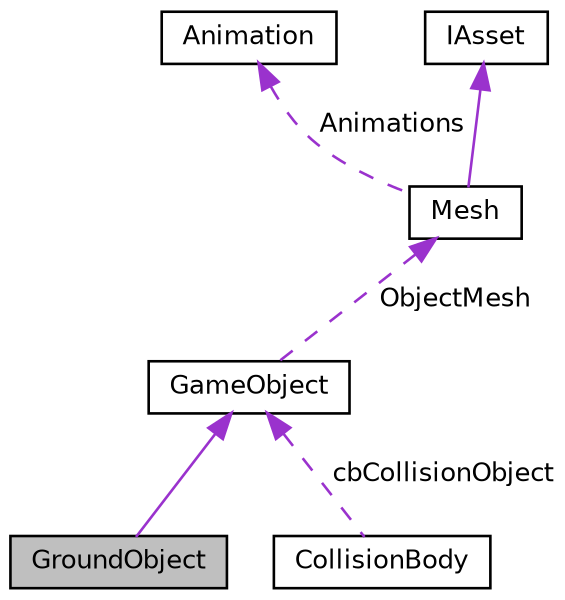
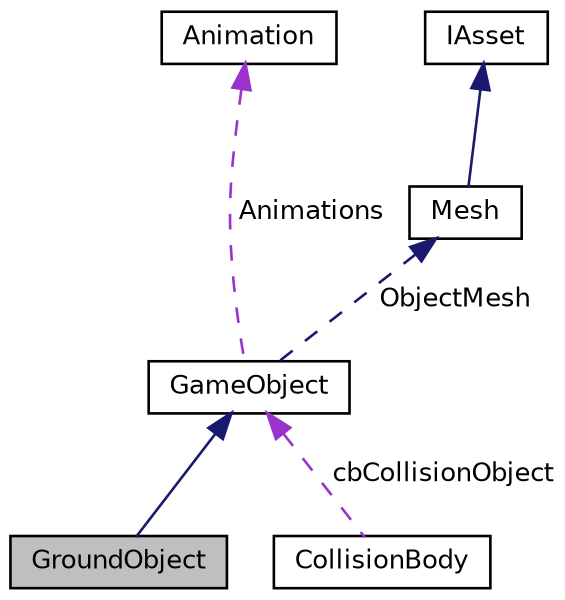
(474, 139) -> (474, 139)
(329, 153) -> (230, 226)
(347, 308) -> (347, 308)
(176, 485) -> (176, 485)
